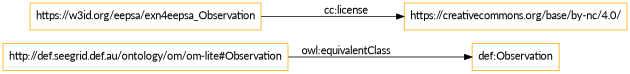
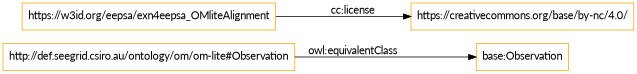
(146, 16) -> (149, 16)
(146, 57) -> (149, 57)
(516, 57) -> (522, 57)
